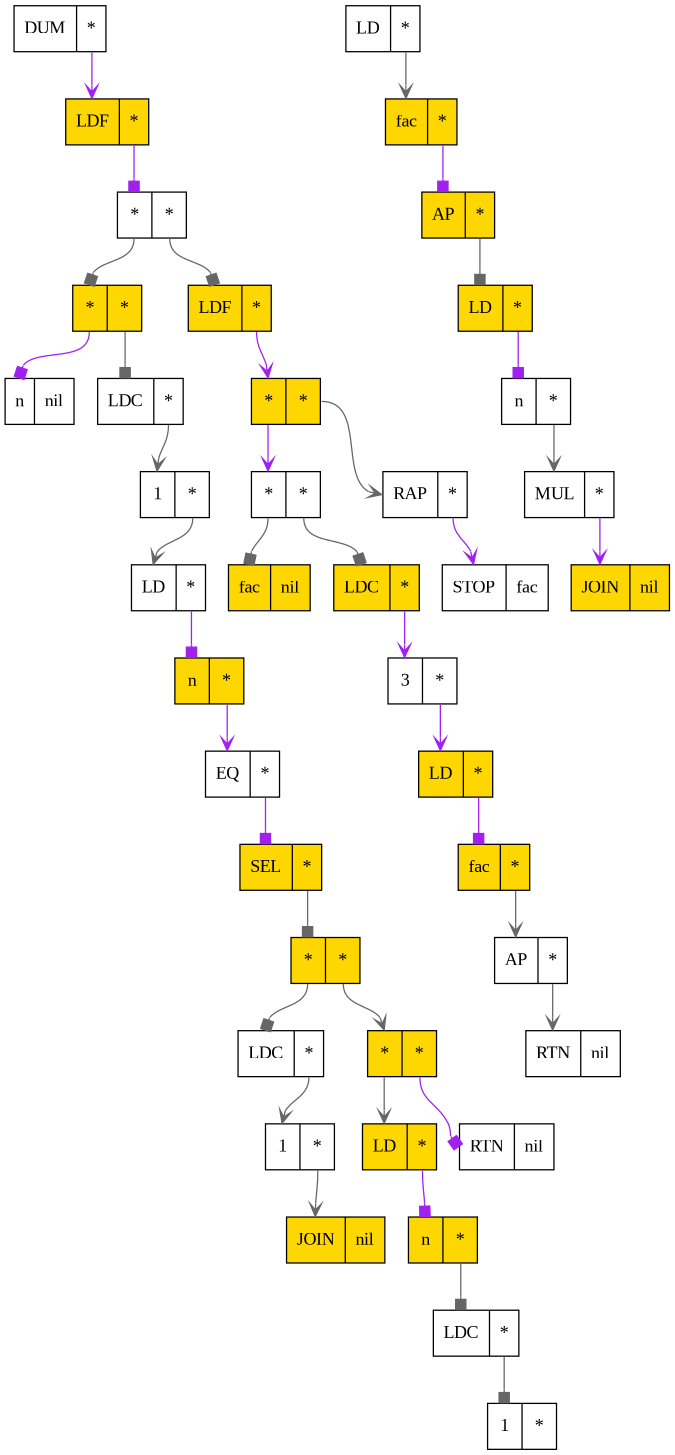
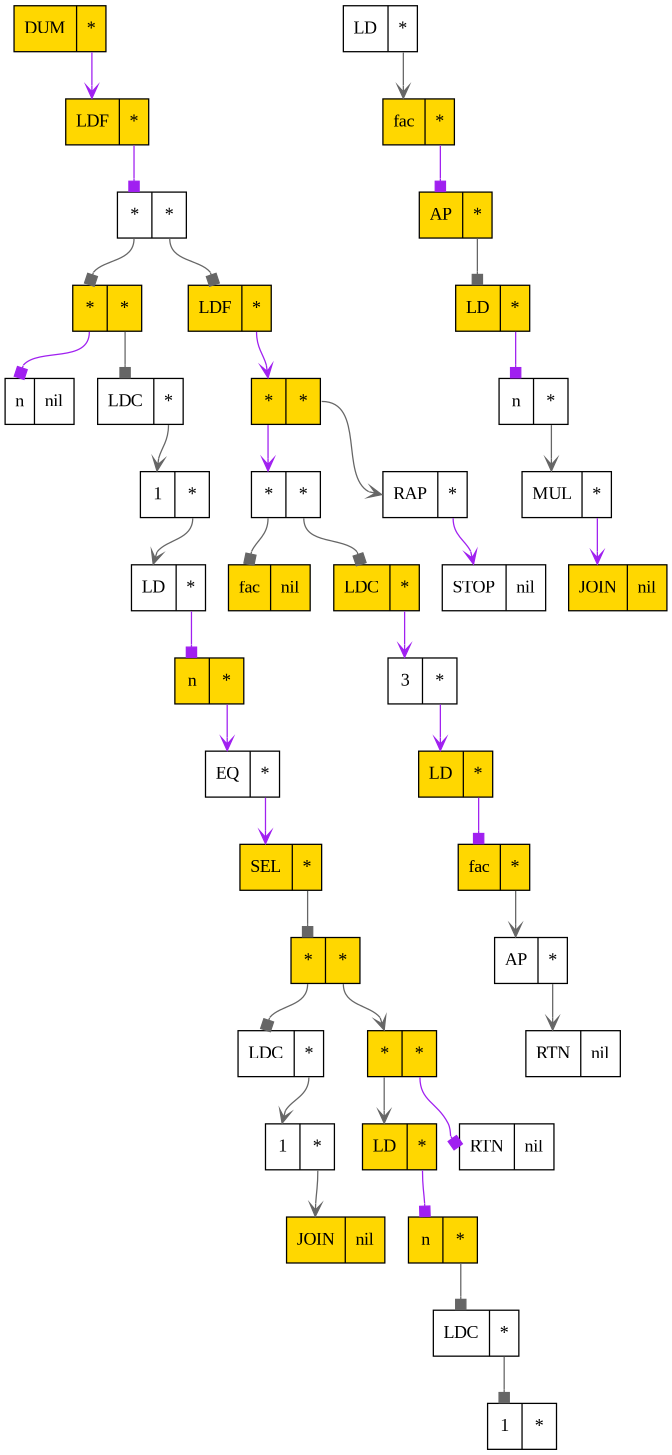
(60, 29) -> (60, 29)
(527, 587) -> (526, 587)
(265, 814) -> (265, 814)
